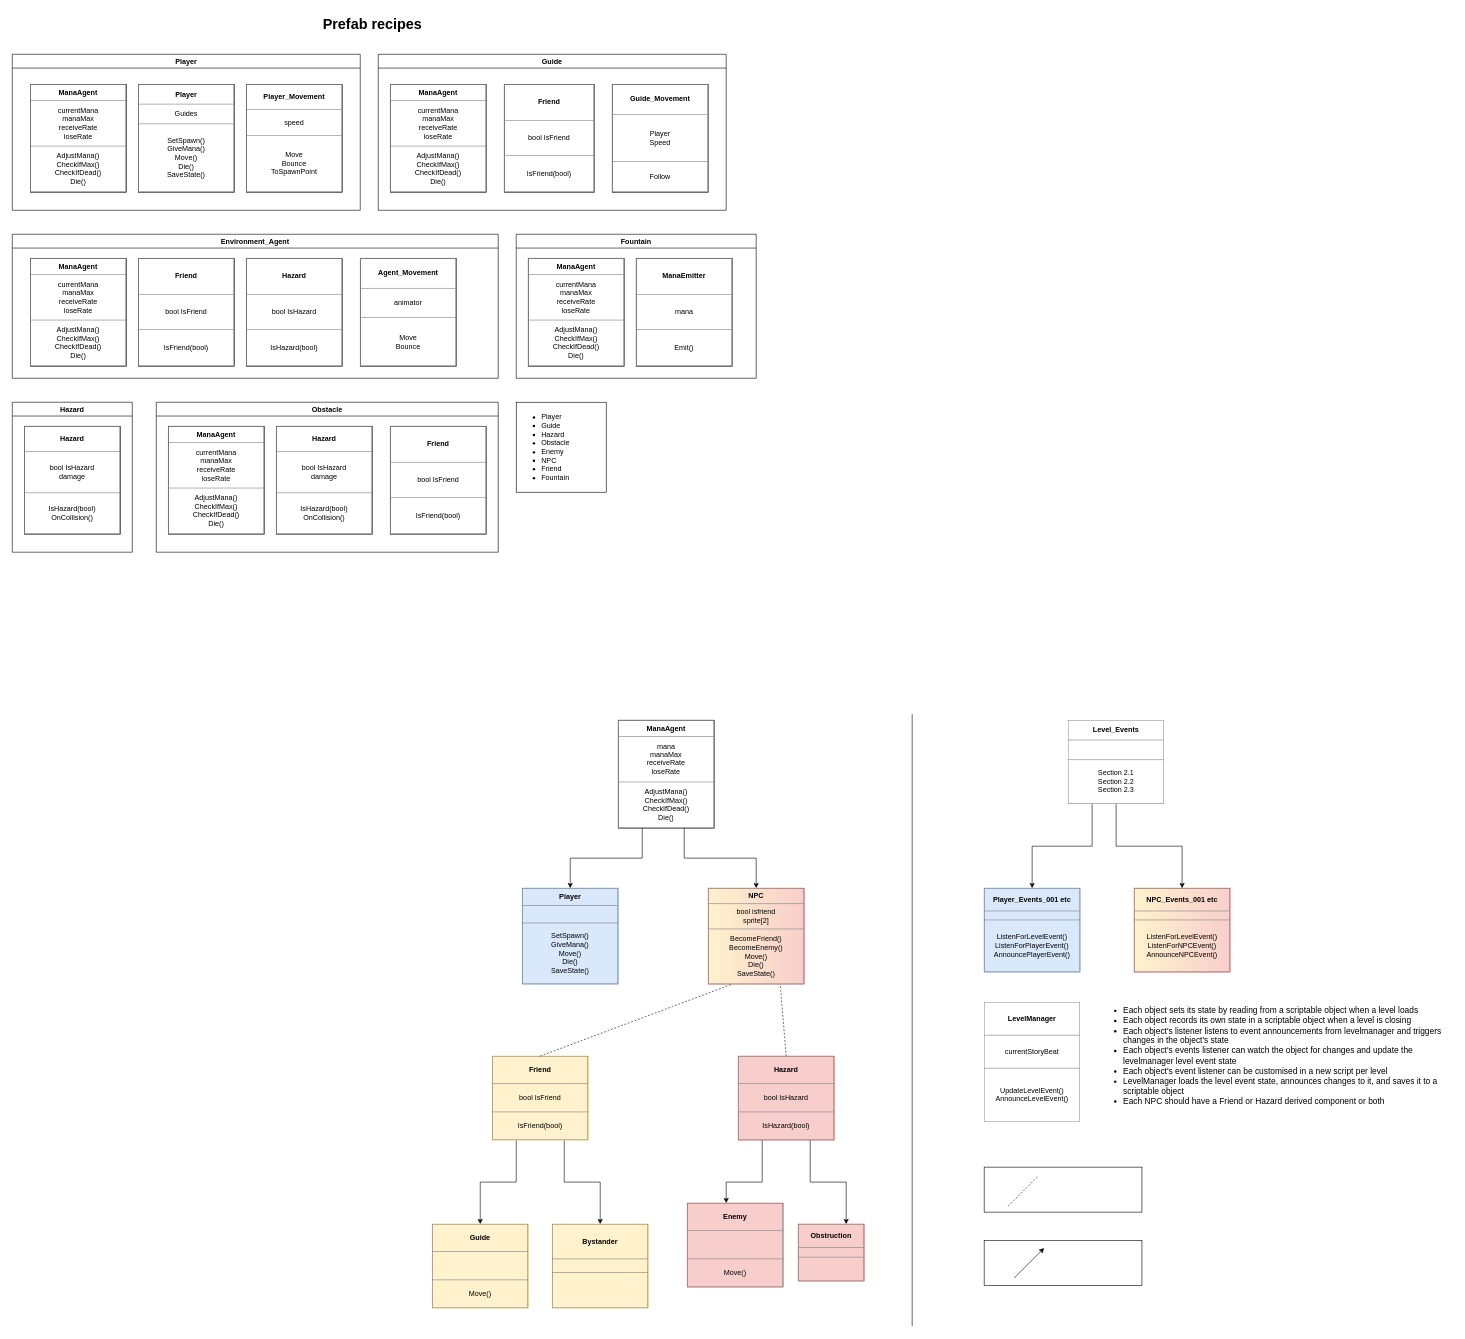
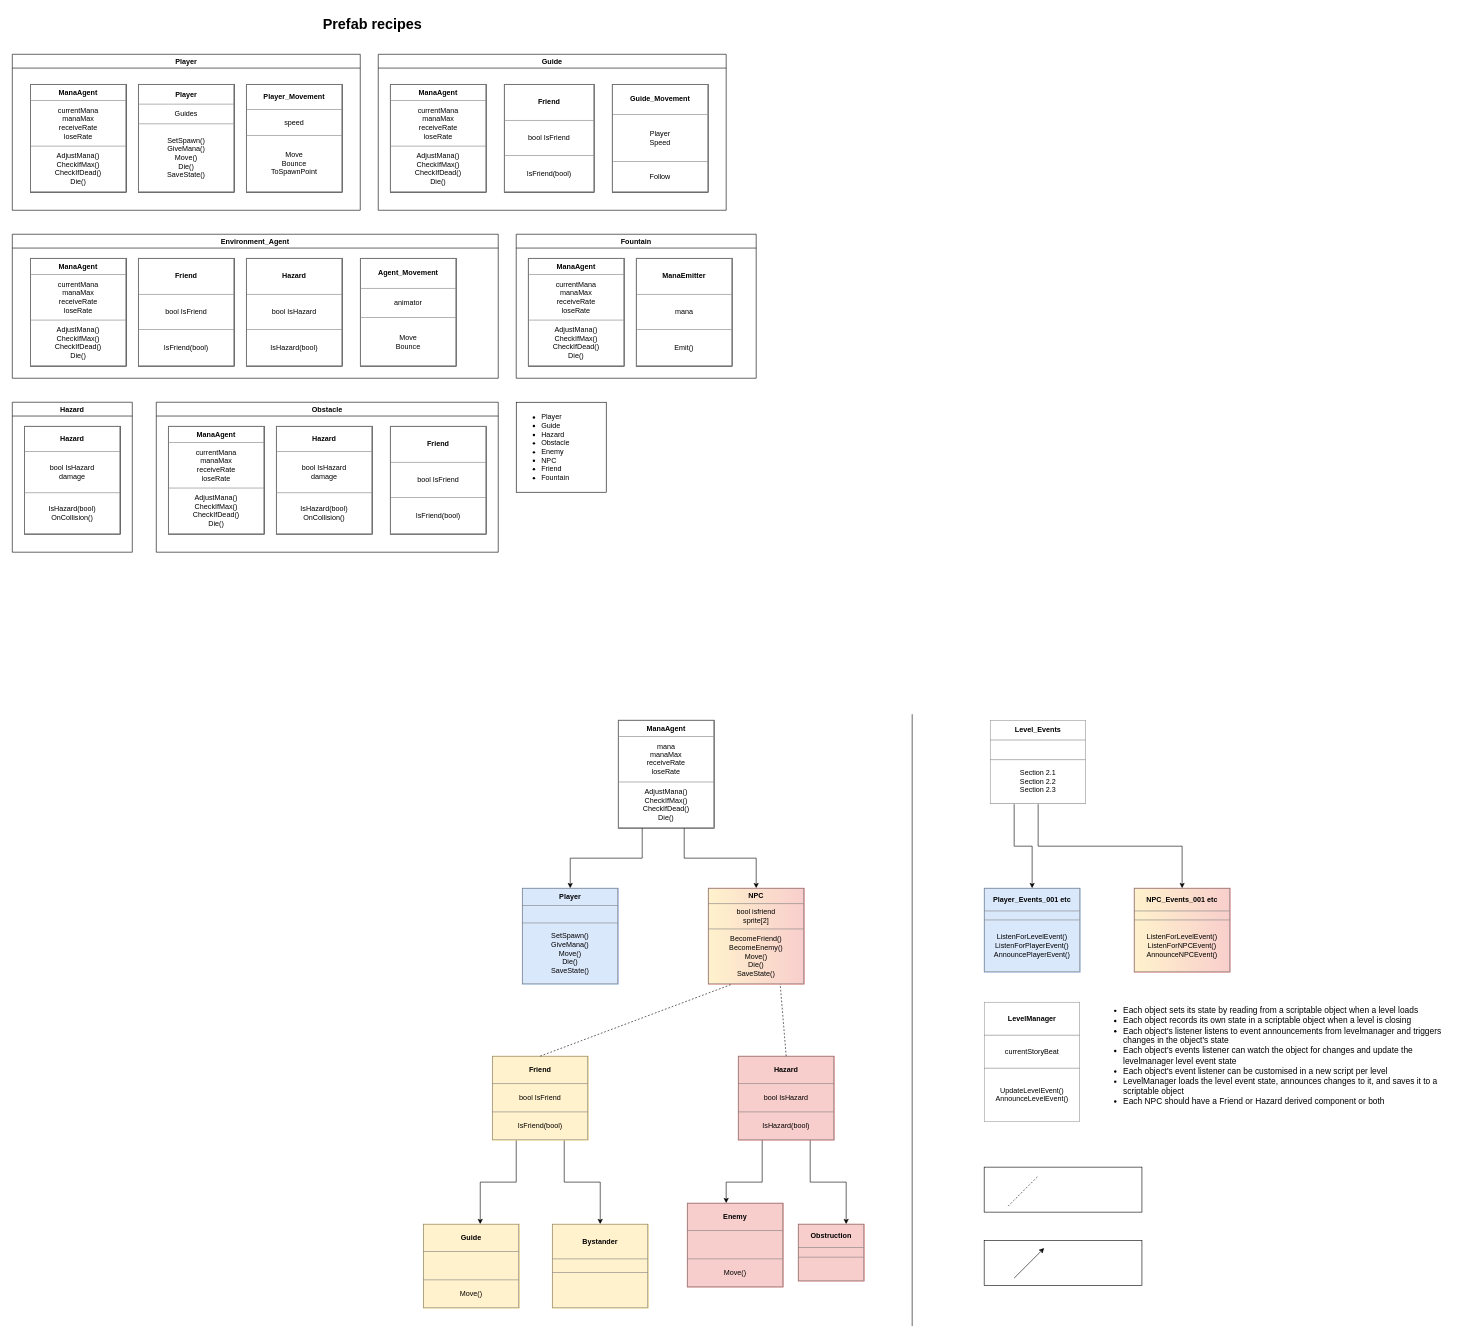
(1116, 762) -> (1038, 762)
(480, 1266) -> (471, 1266)
